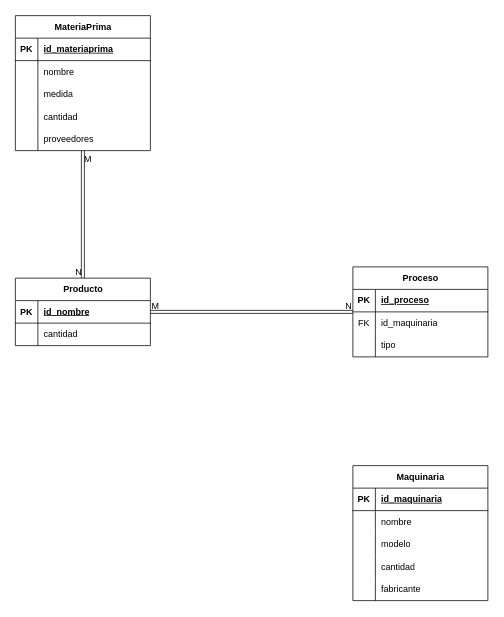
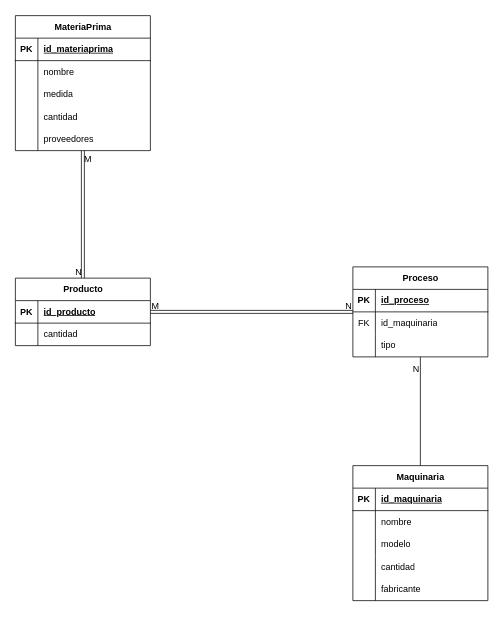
(65, 312) -> (70, 312)
none -> (420, 412)
